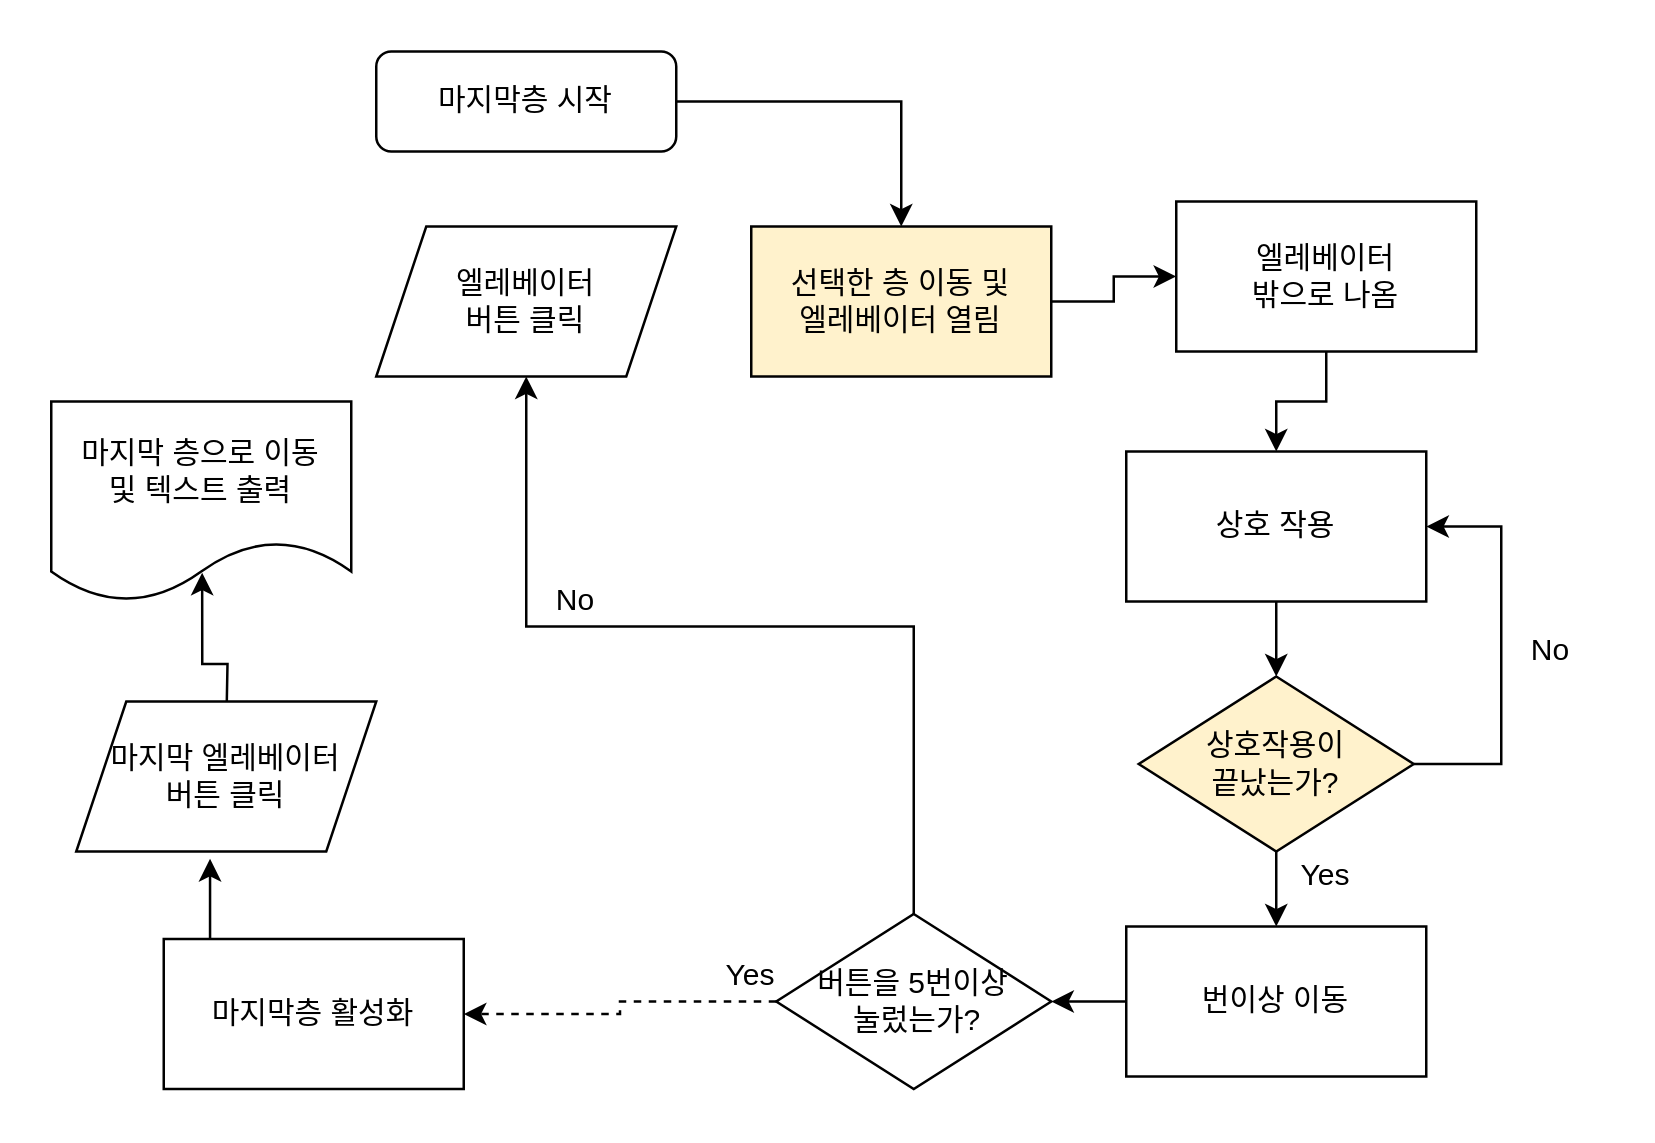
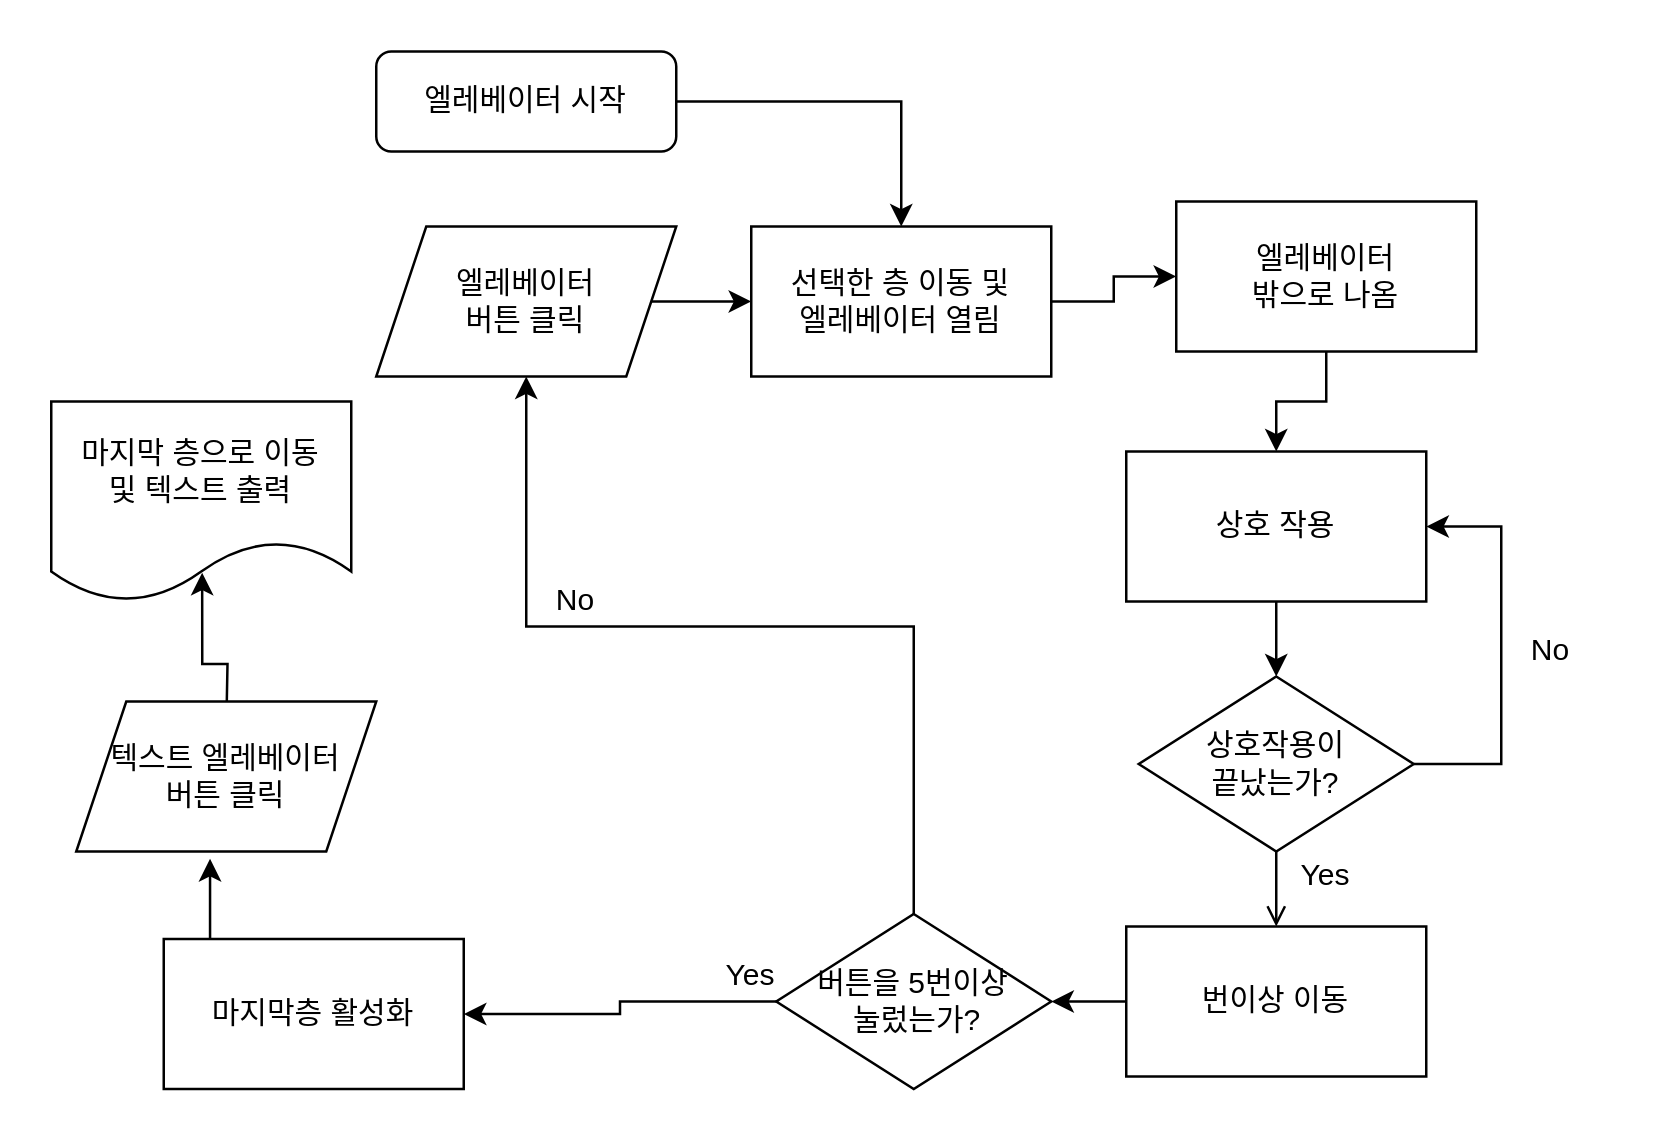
(526, 101) -> (526, 101)
none -> (718, 301)
(901, 301) -> (901, 301)
(1276, 764) -> (1276, 764)
(226, 776) -> (226, 776)
(1276, 908) -> (1276, 912)
(624, 1001) -> (624, 1001)
